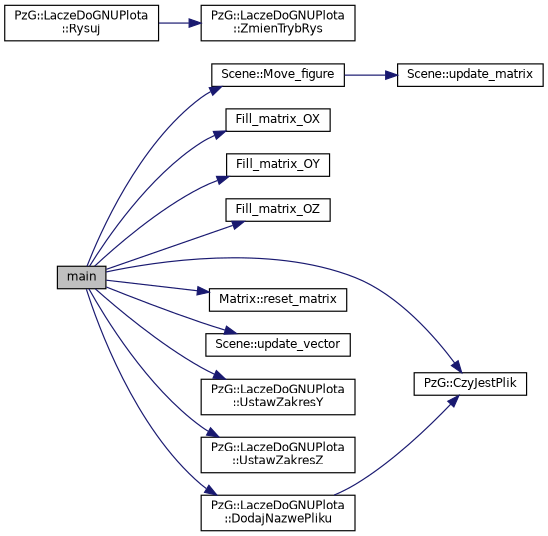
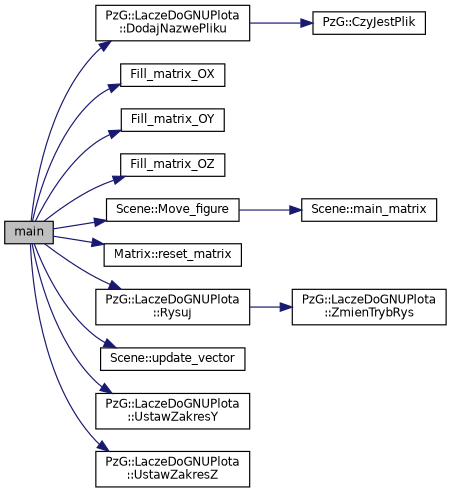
(470, 75) -> (369, 210)
(297, 263) -> (76, 266)
